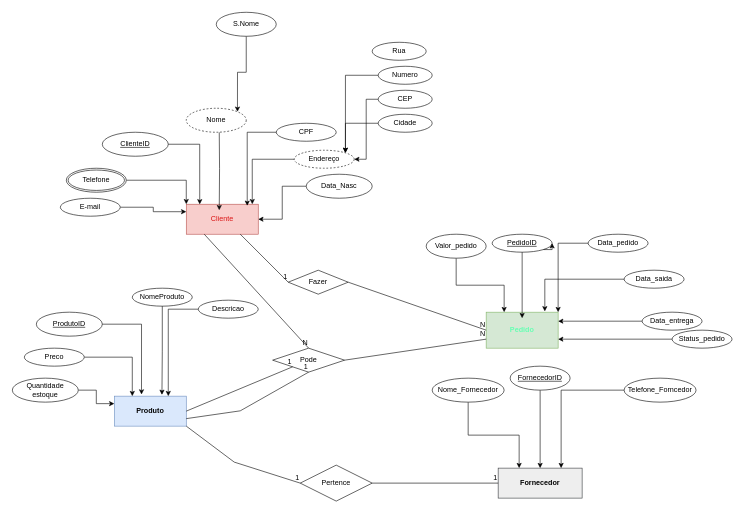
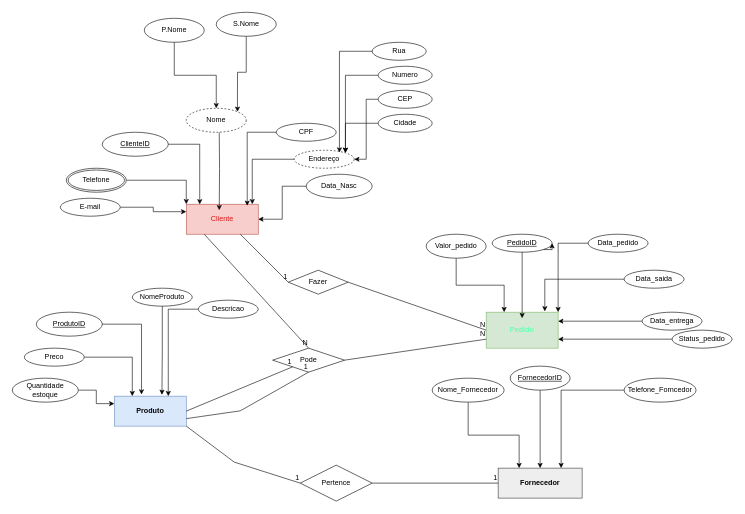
none -> (174, 30)
none -> (174, 74)
none -> (340, 100)
